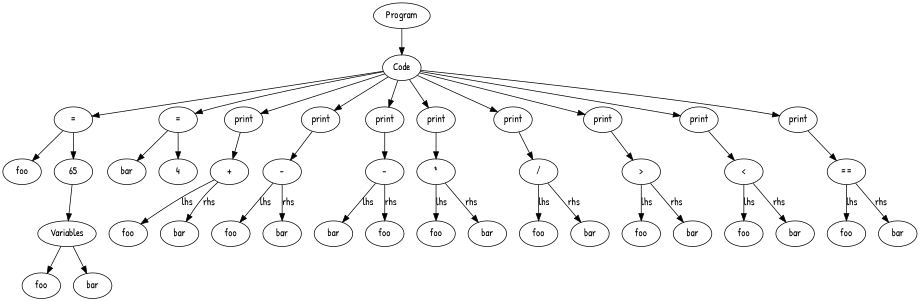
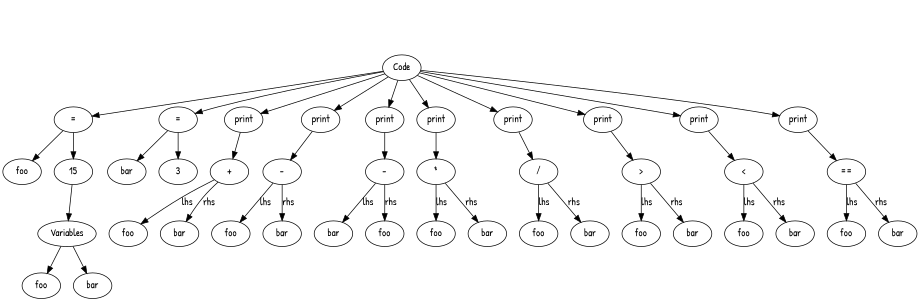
(402, 16) -> none
(73, 172) -> (73, 172)
(178, 172) -> (178, 172)
